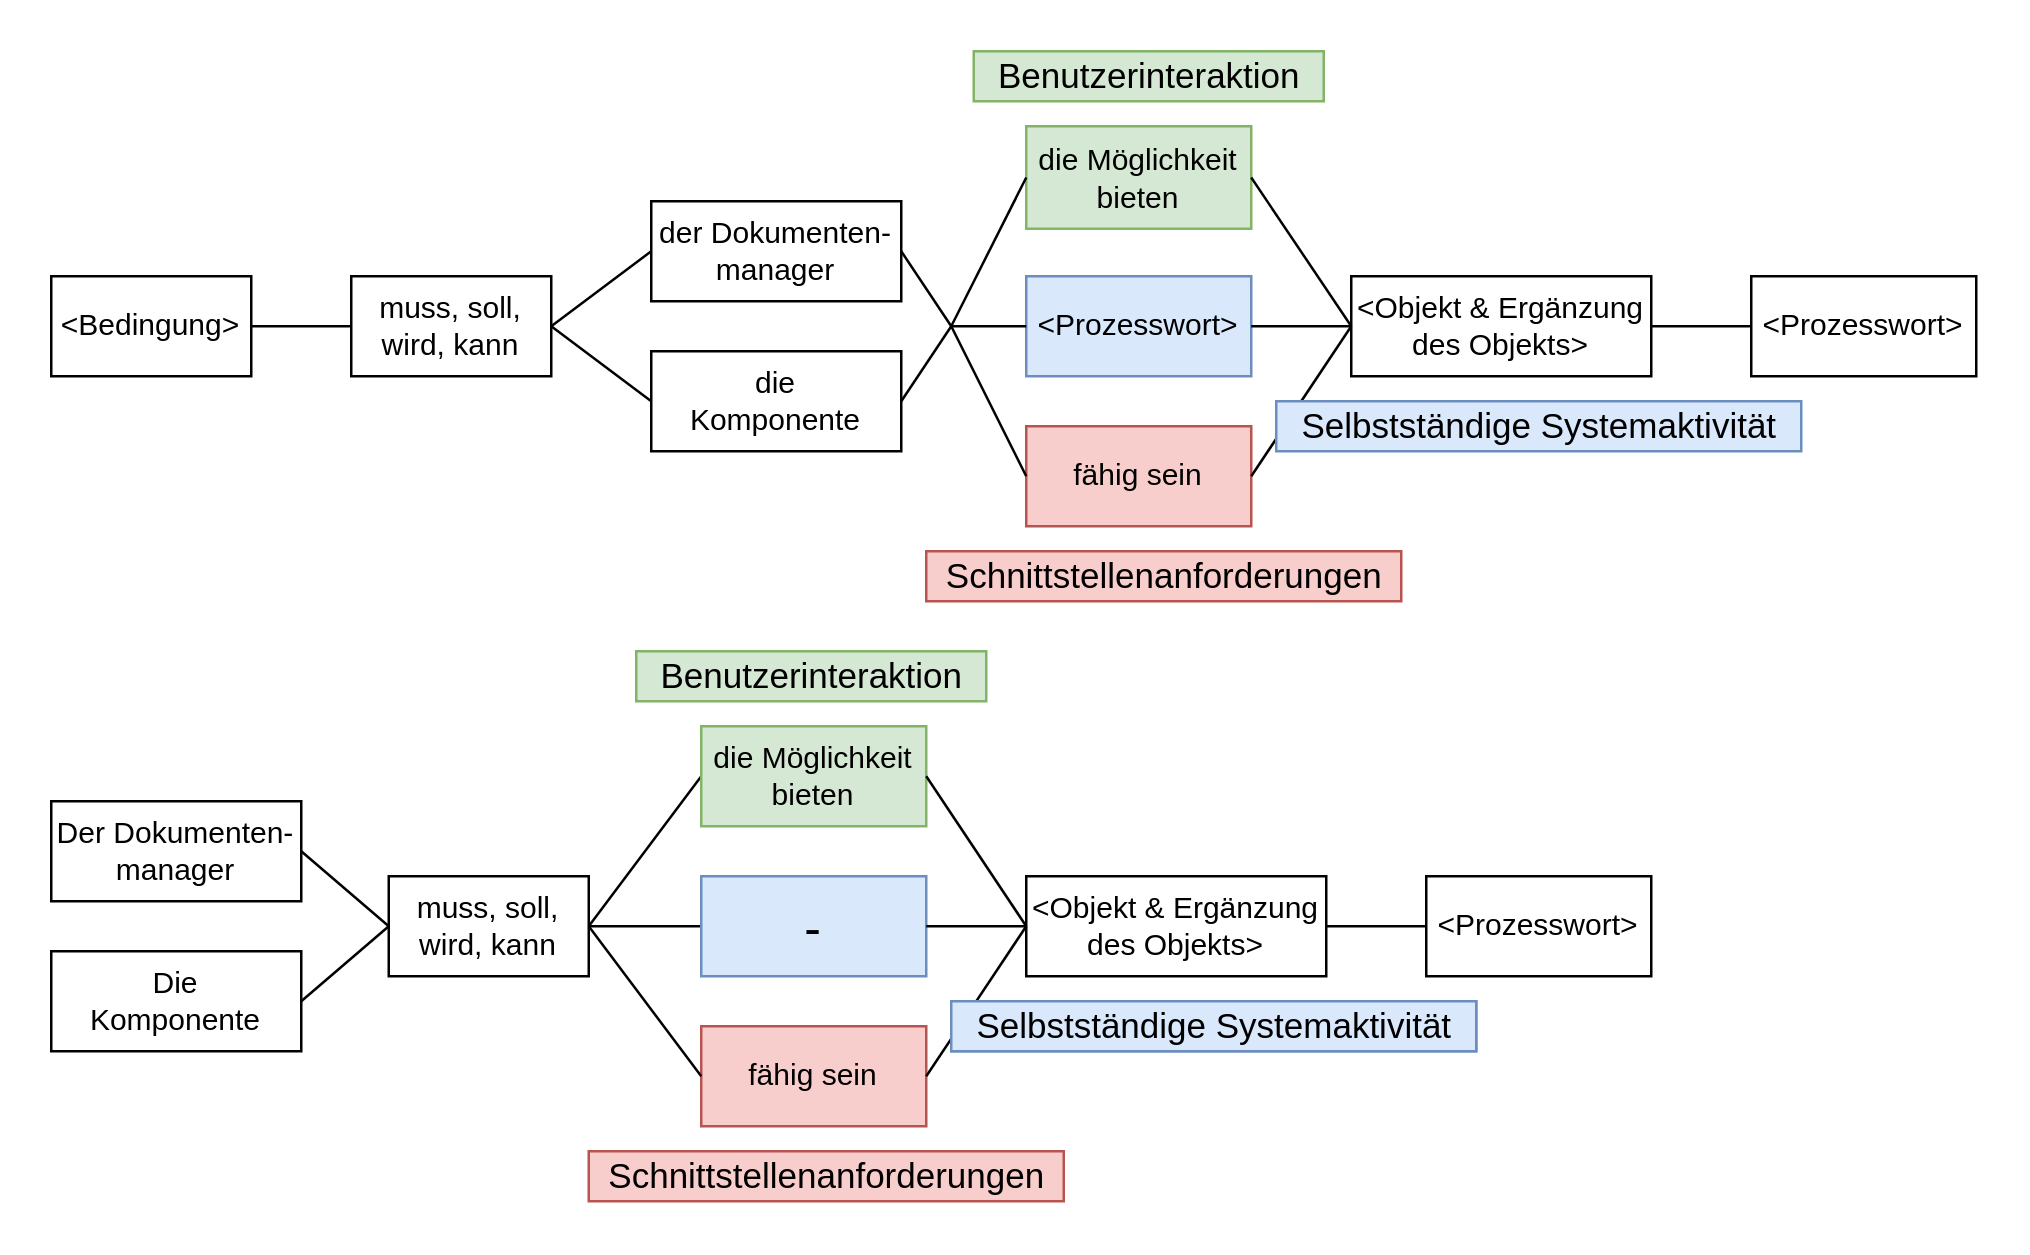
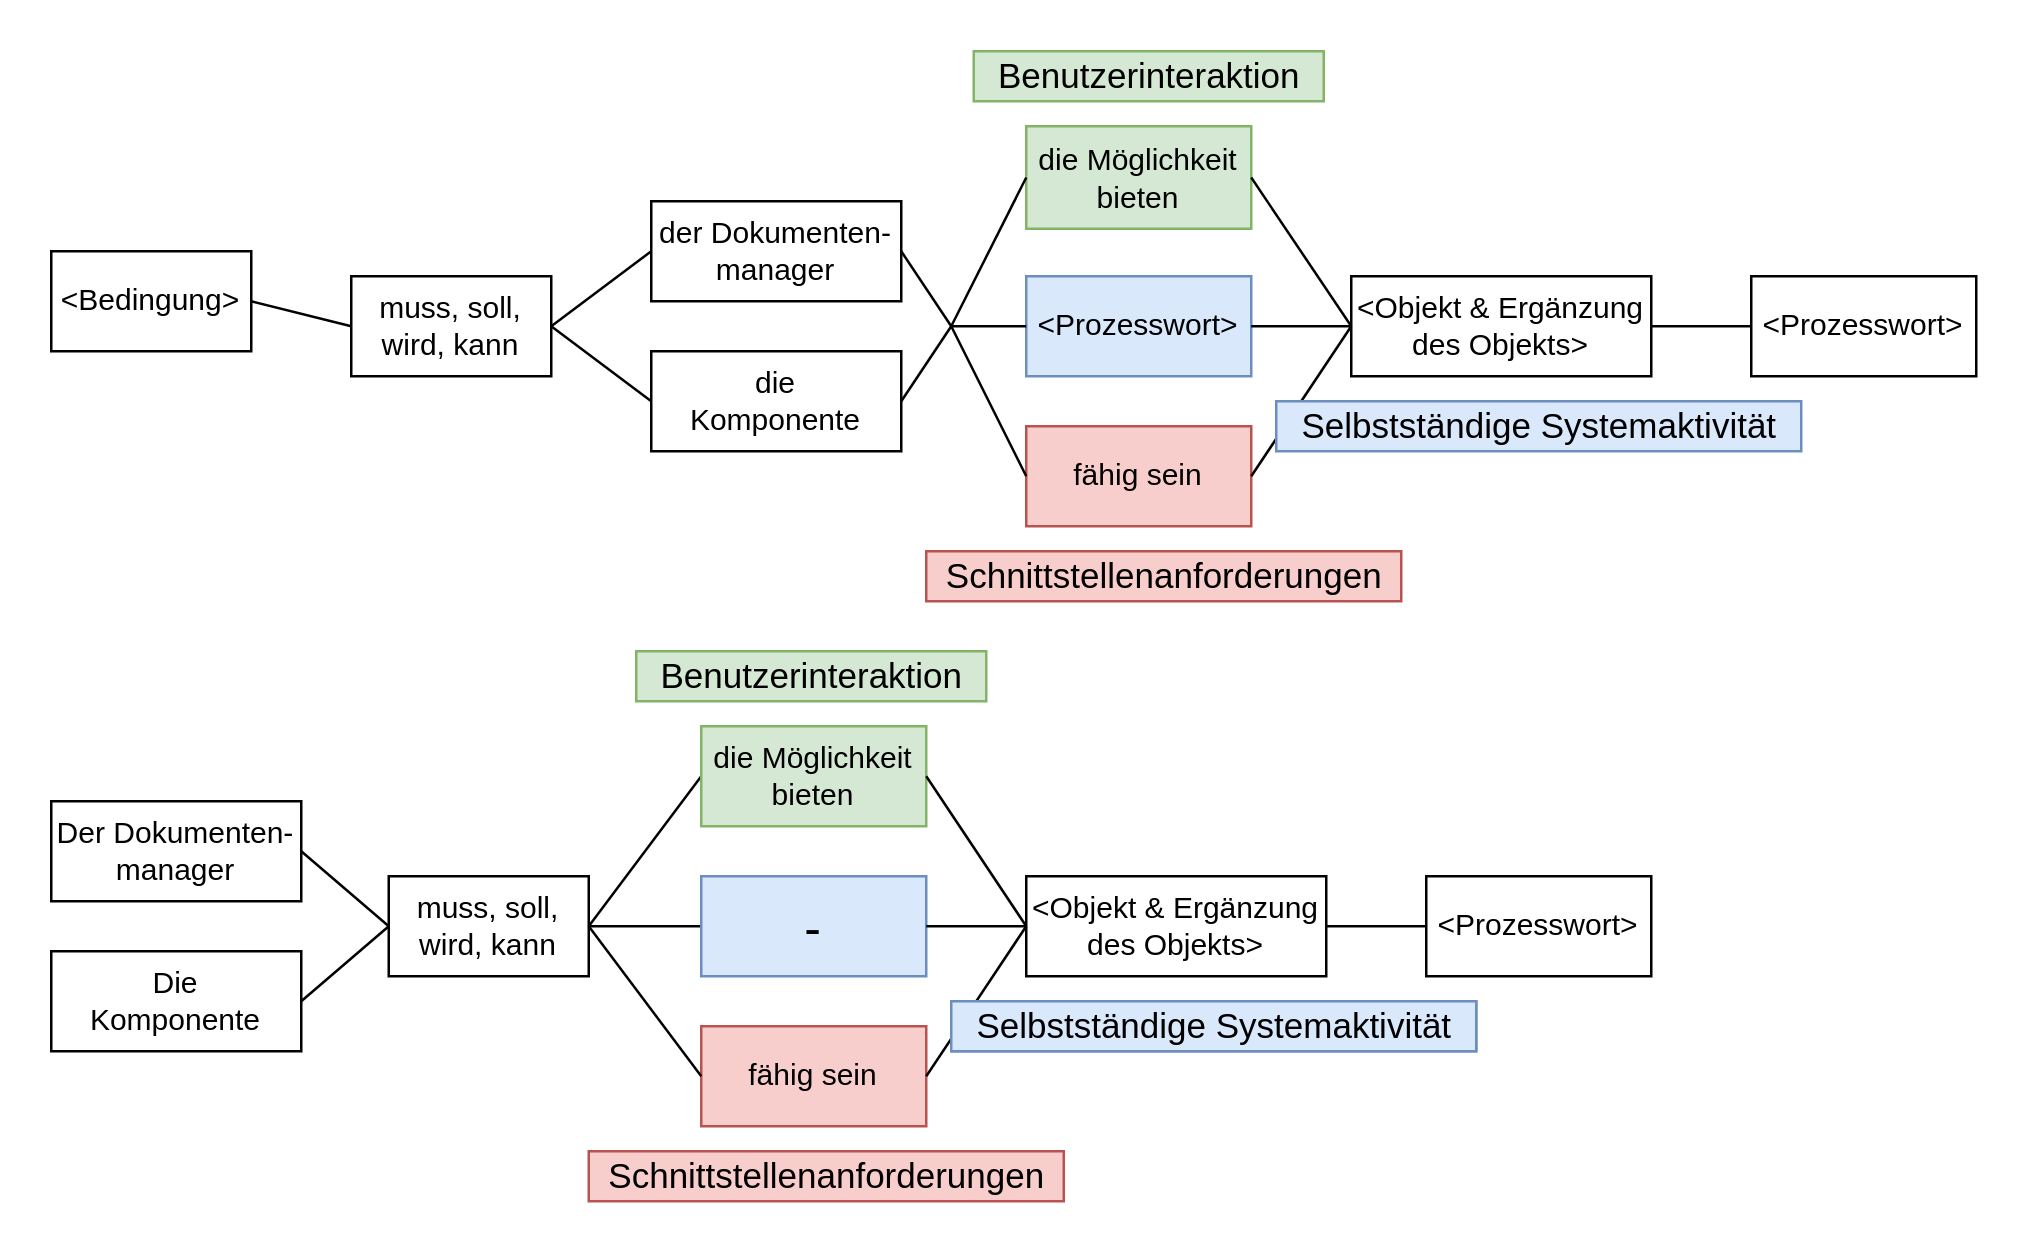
(151, 326) -> (151, 301)
